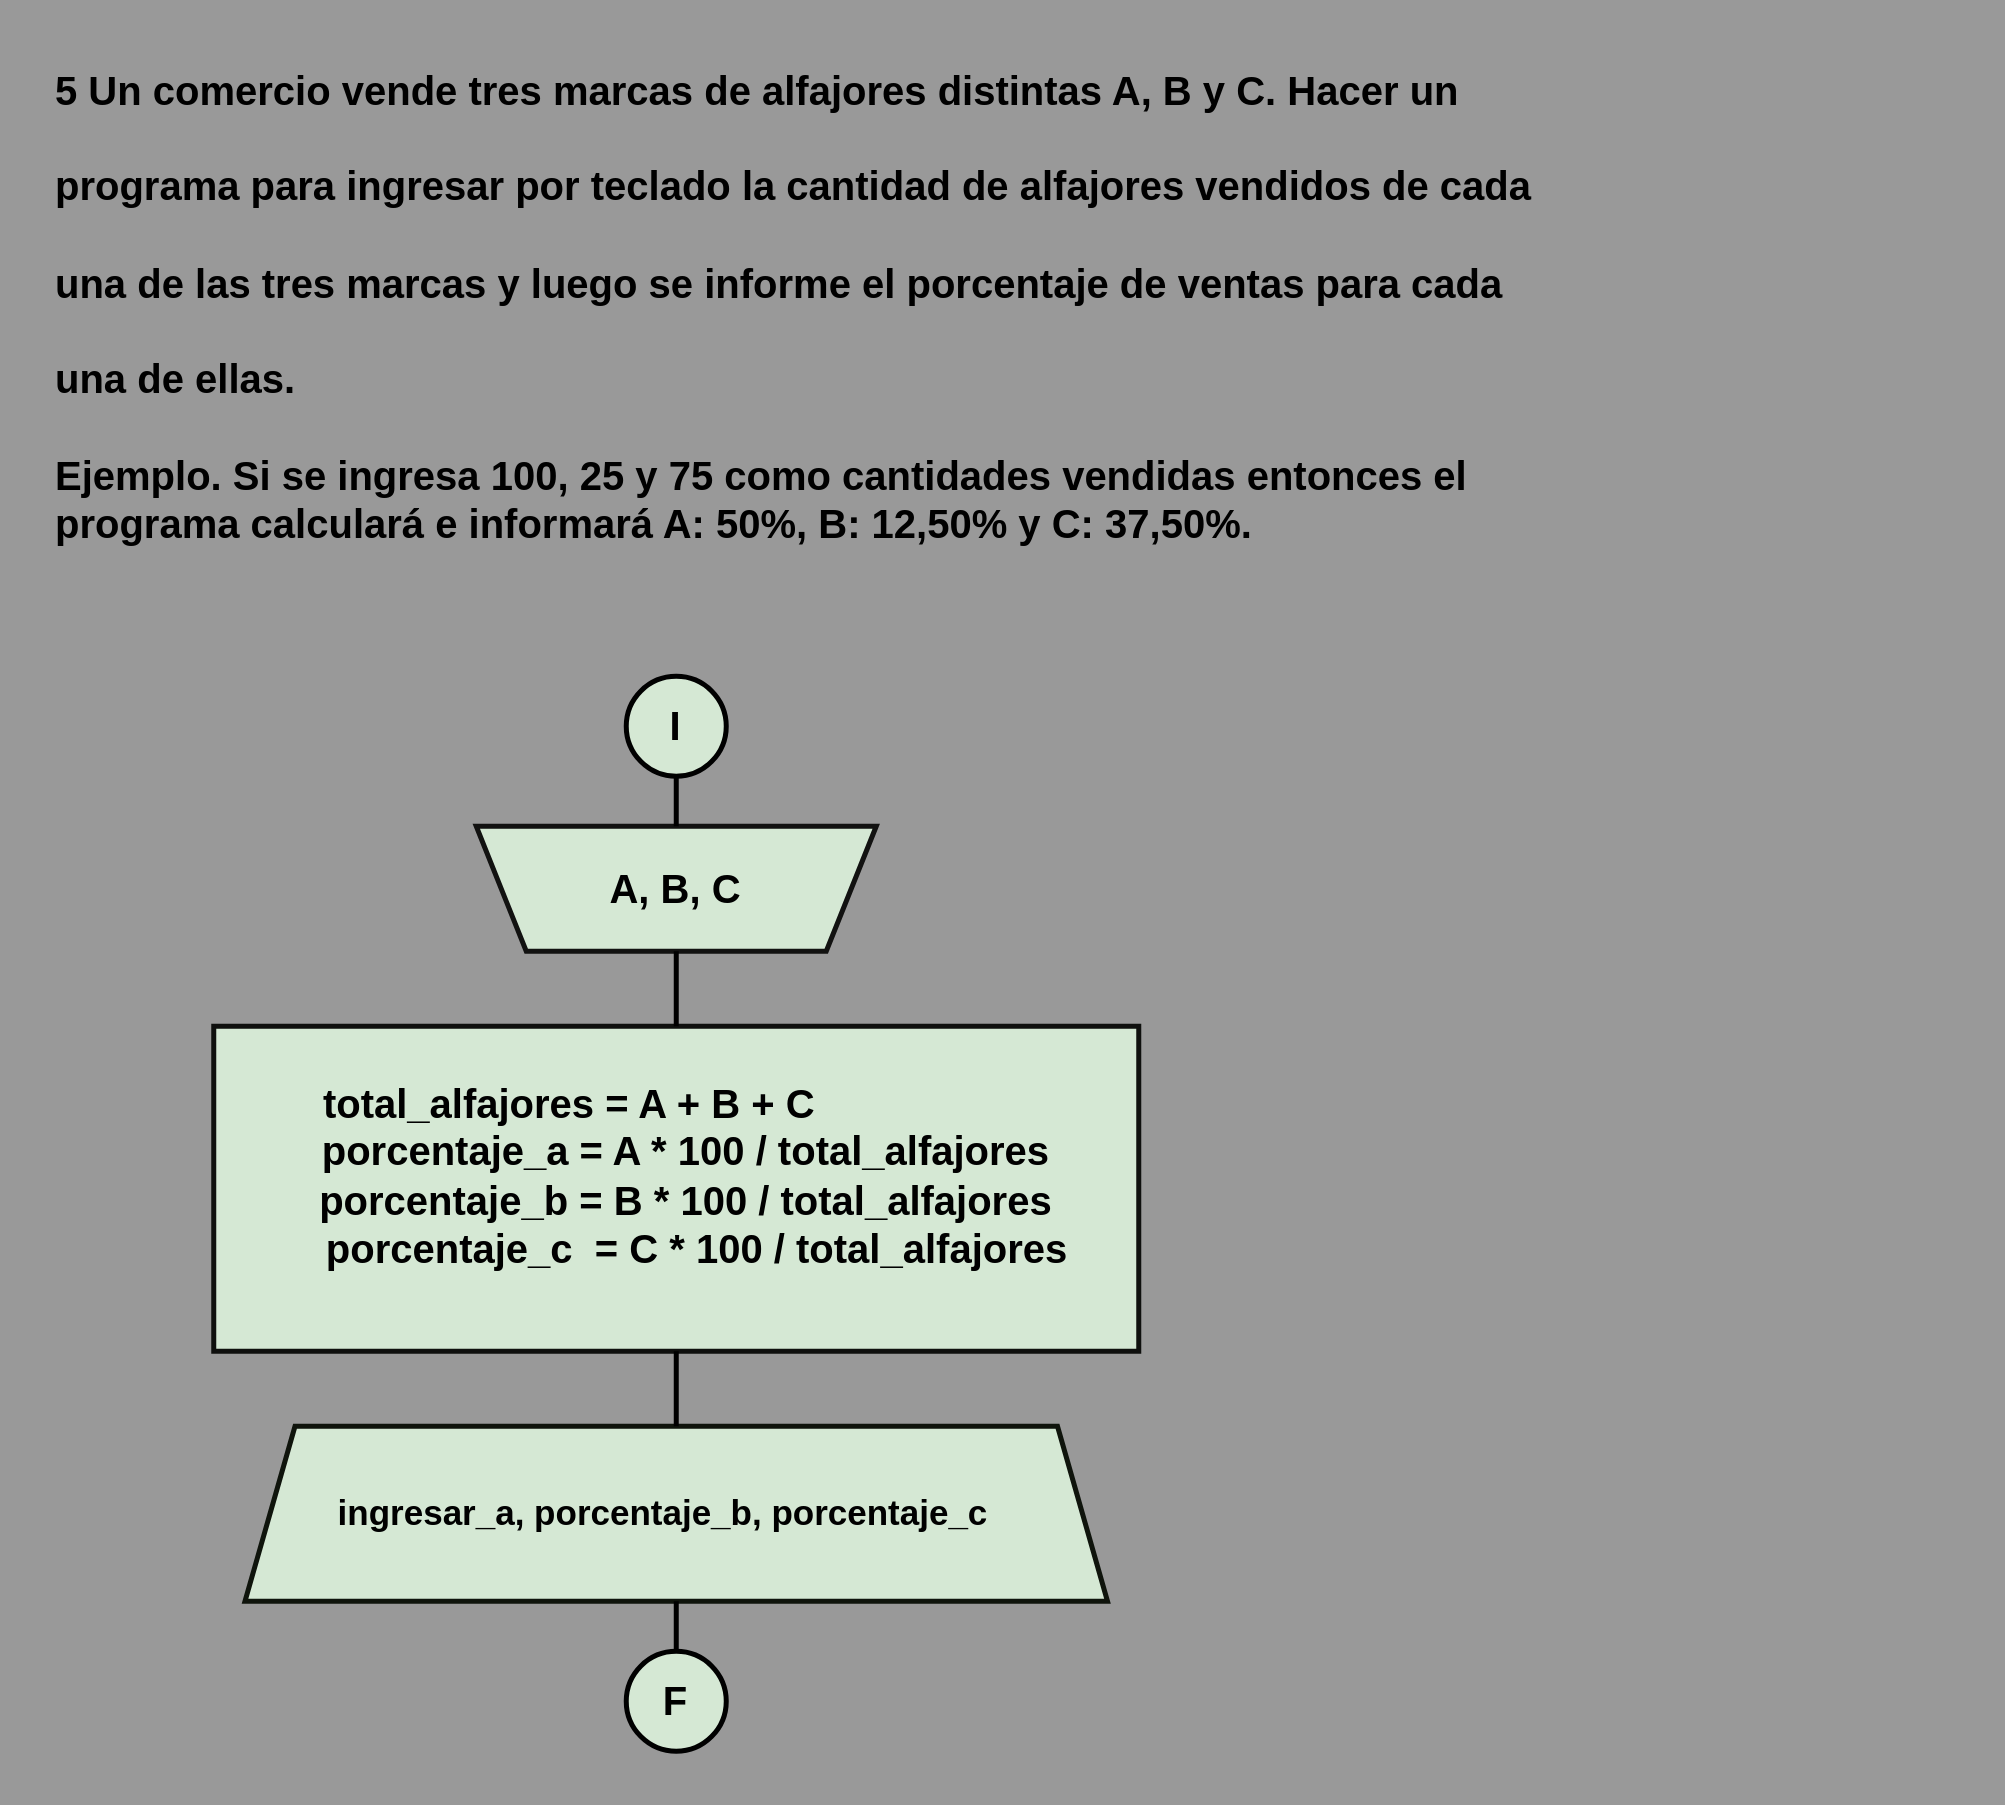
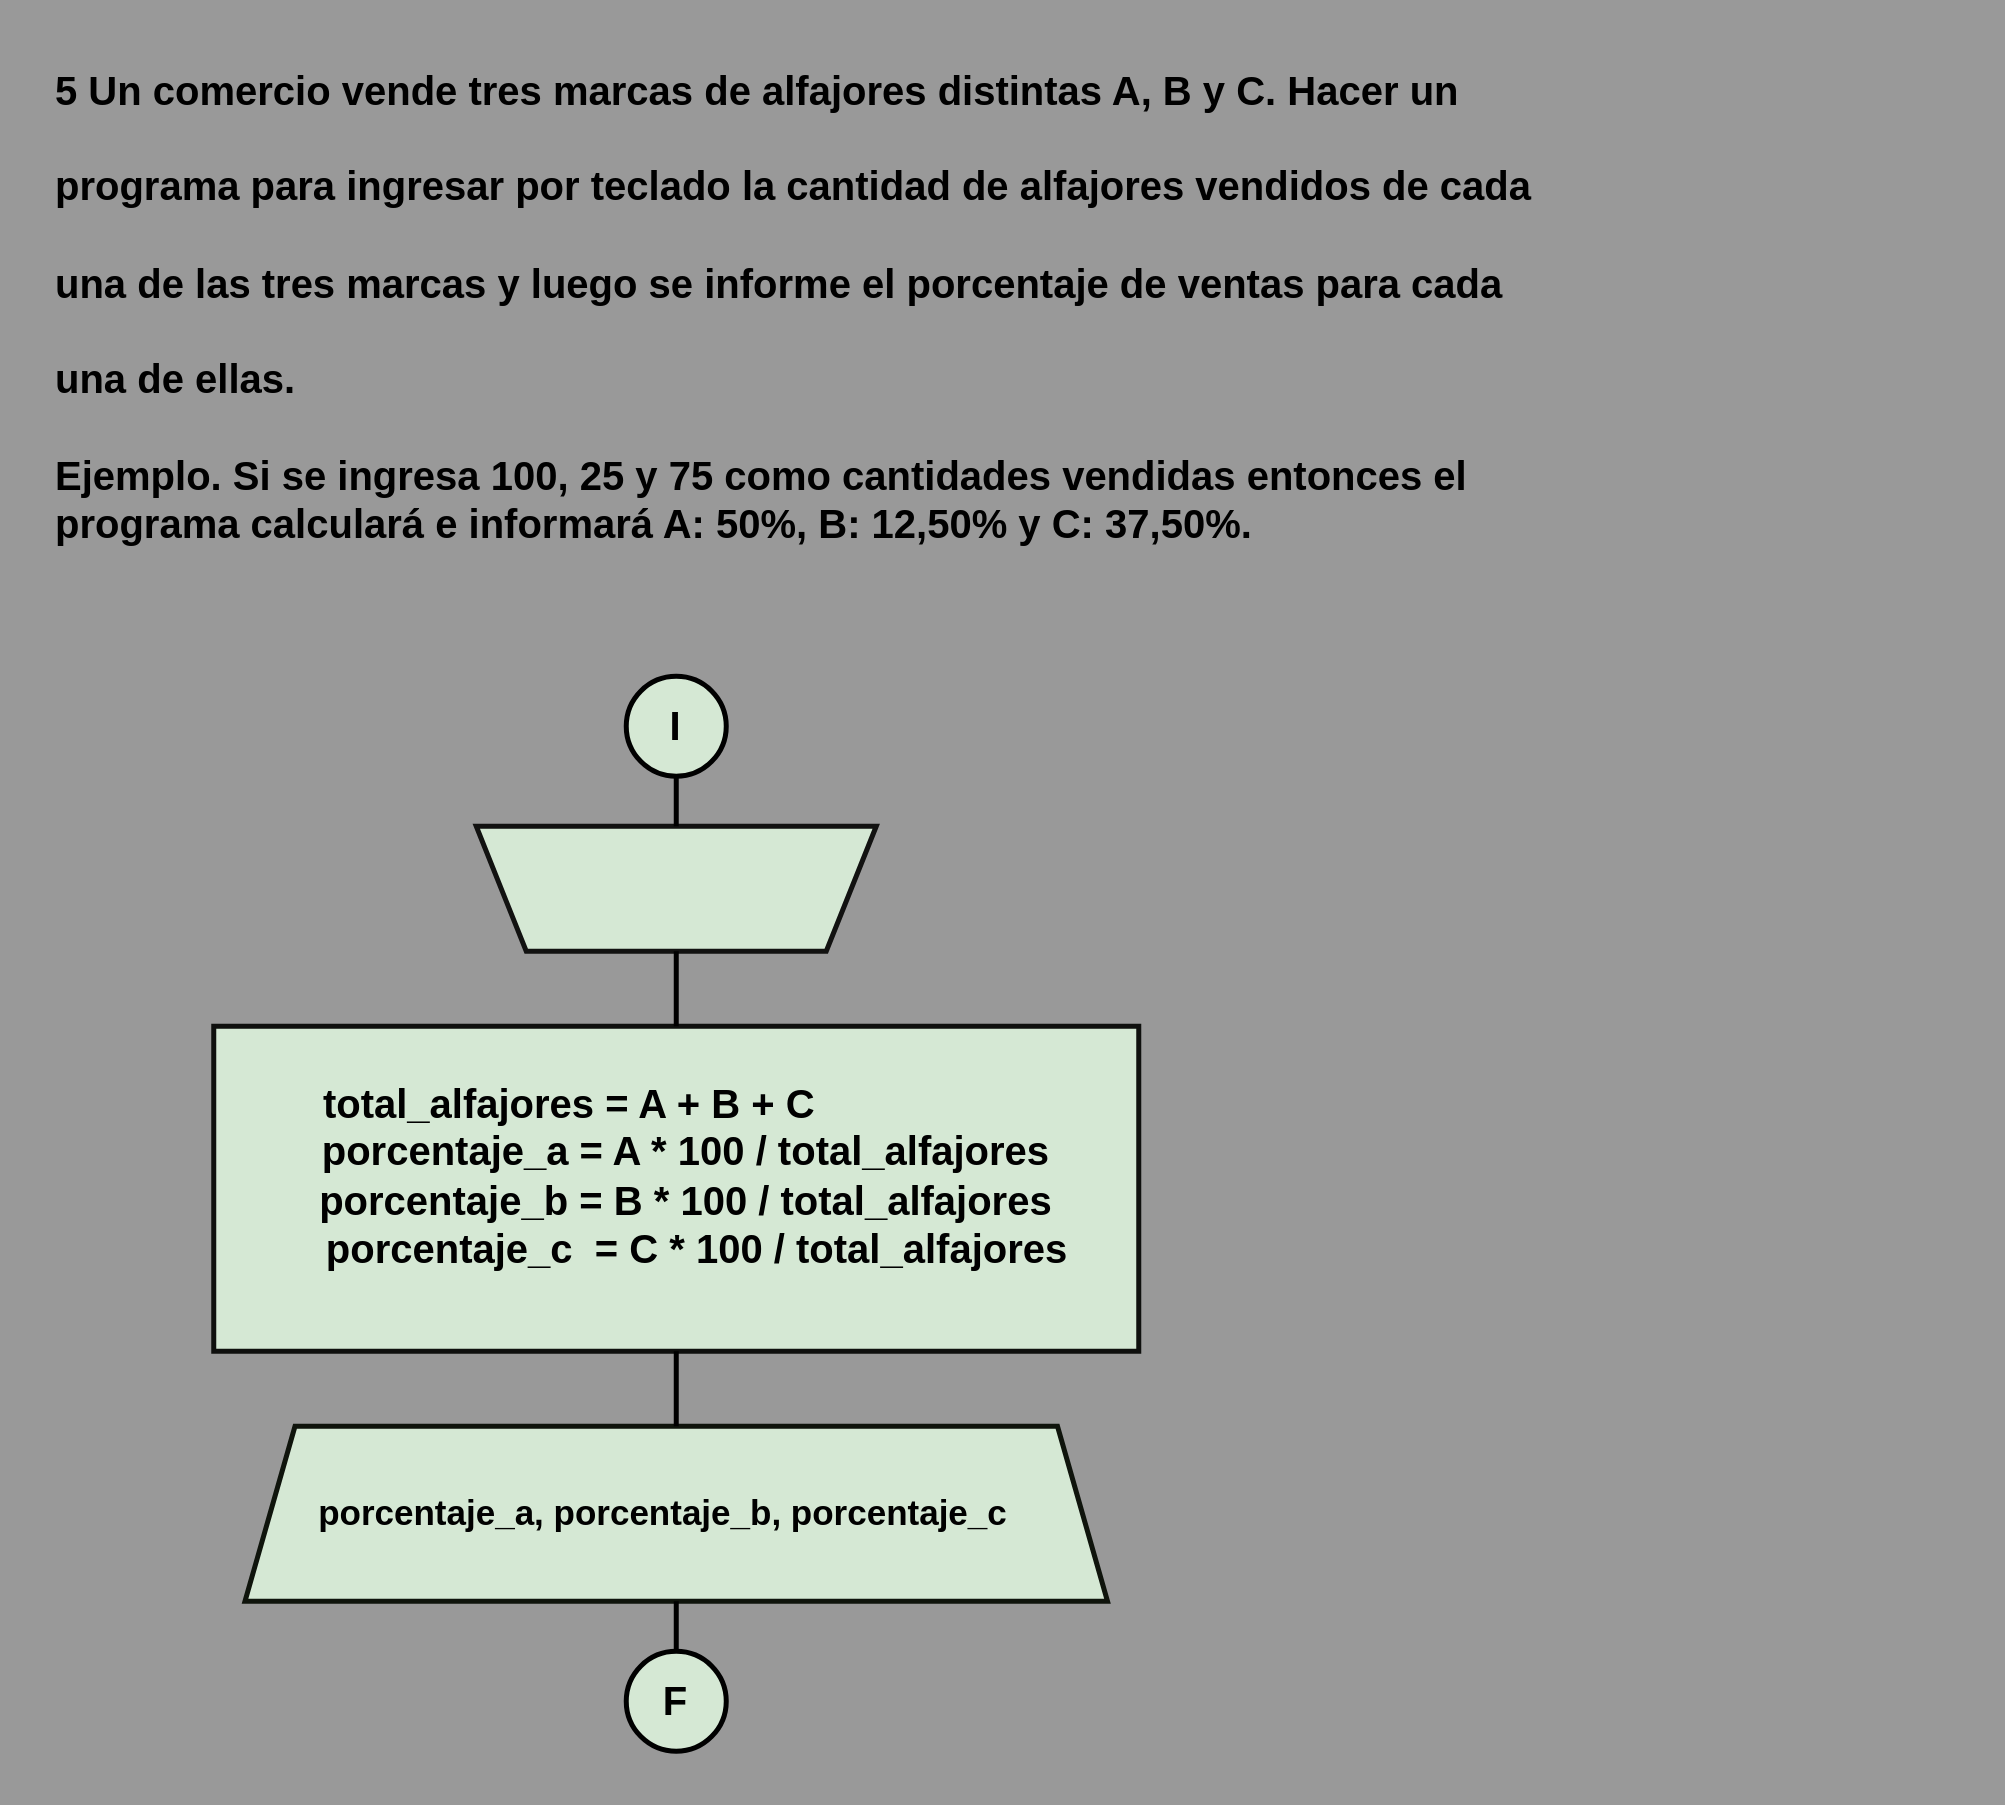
(676, 889) -> none
(664, 1514) -> (664, 1514)
